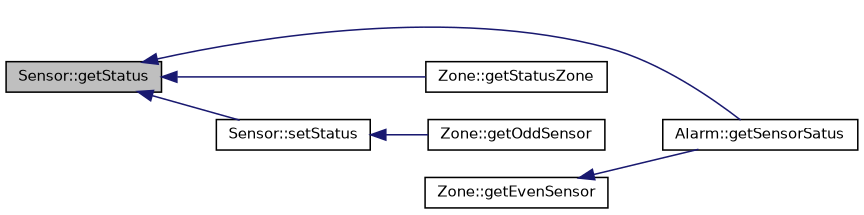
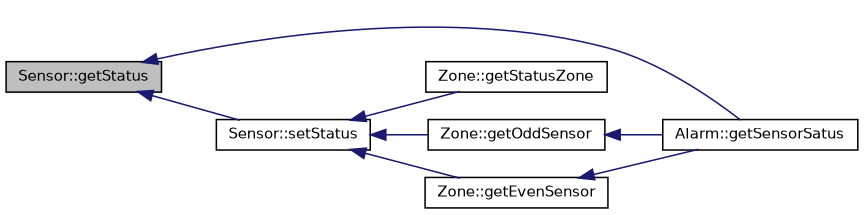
(301, 77) -> (413, 104)
none -> (642, 135)
none -> (413, 166)
